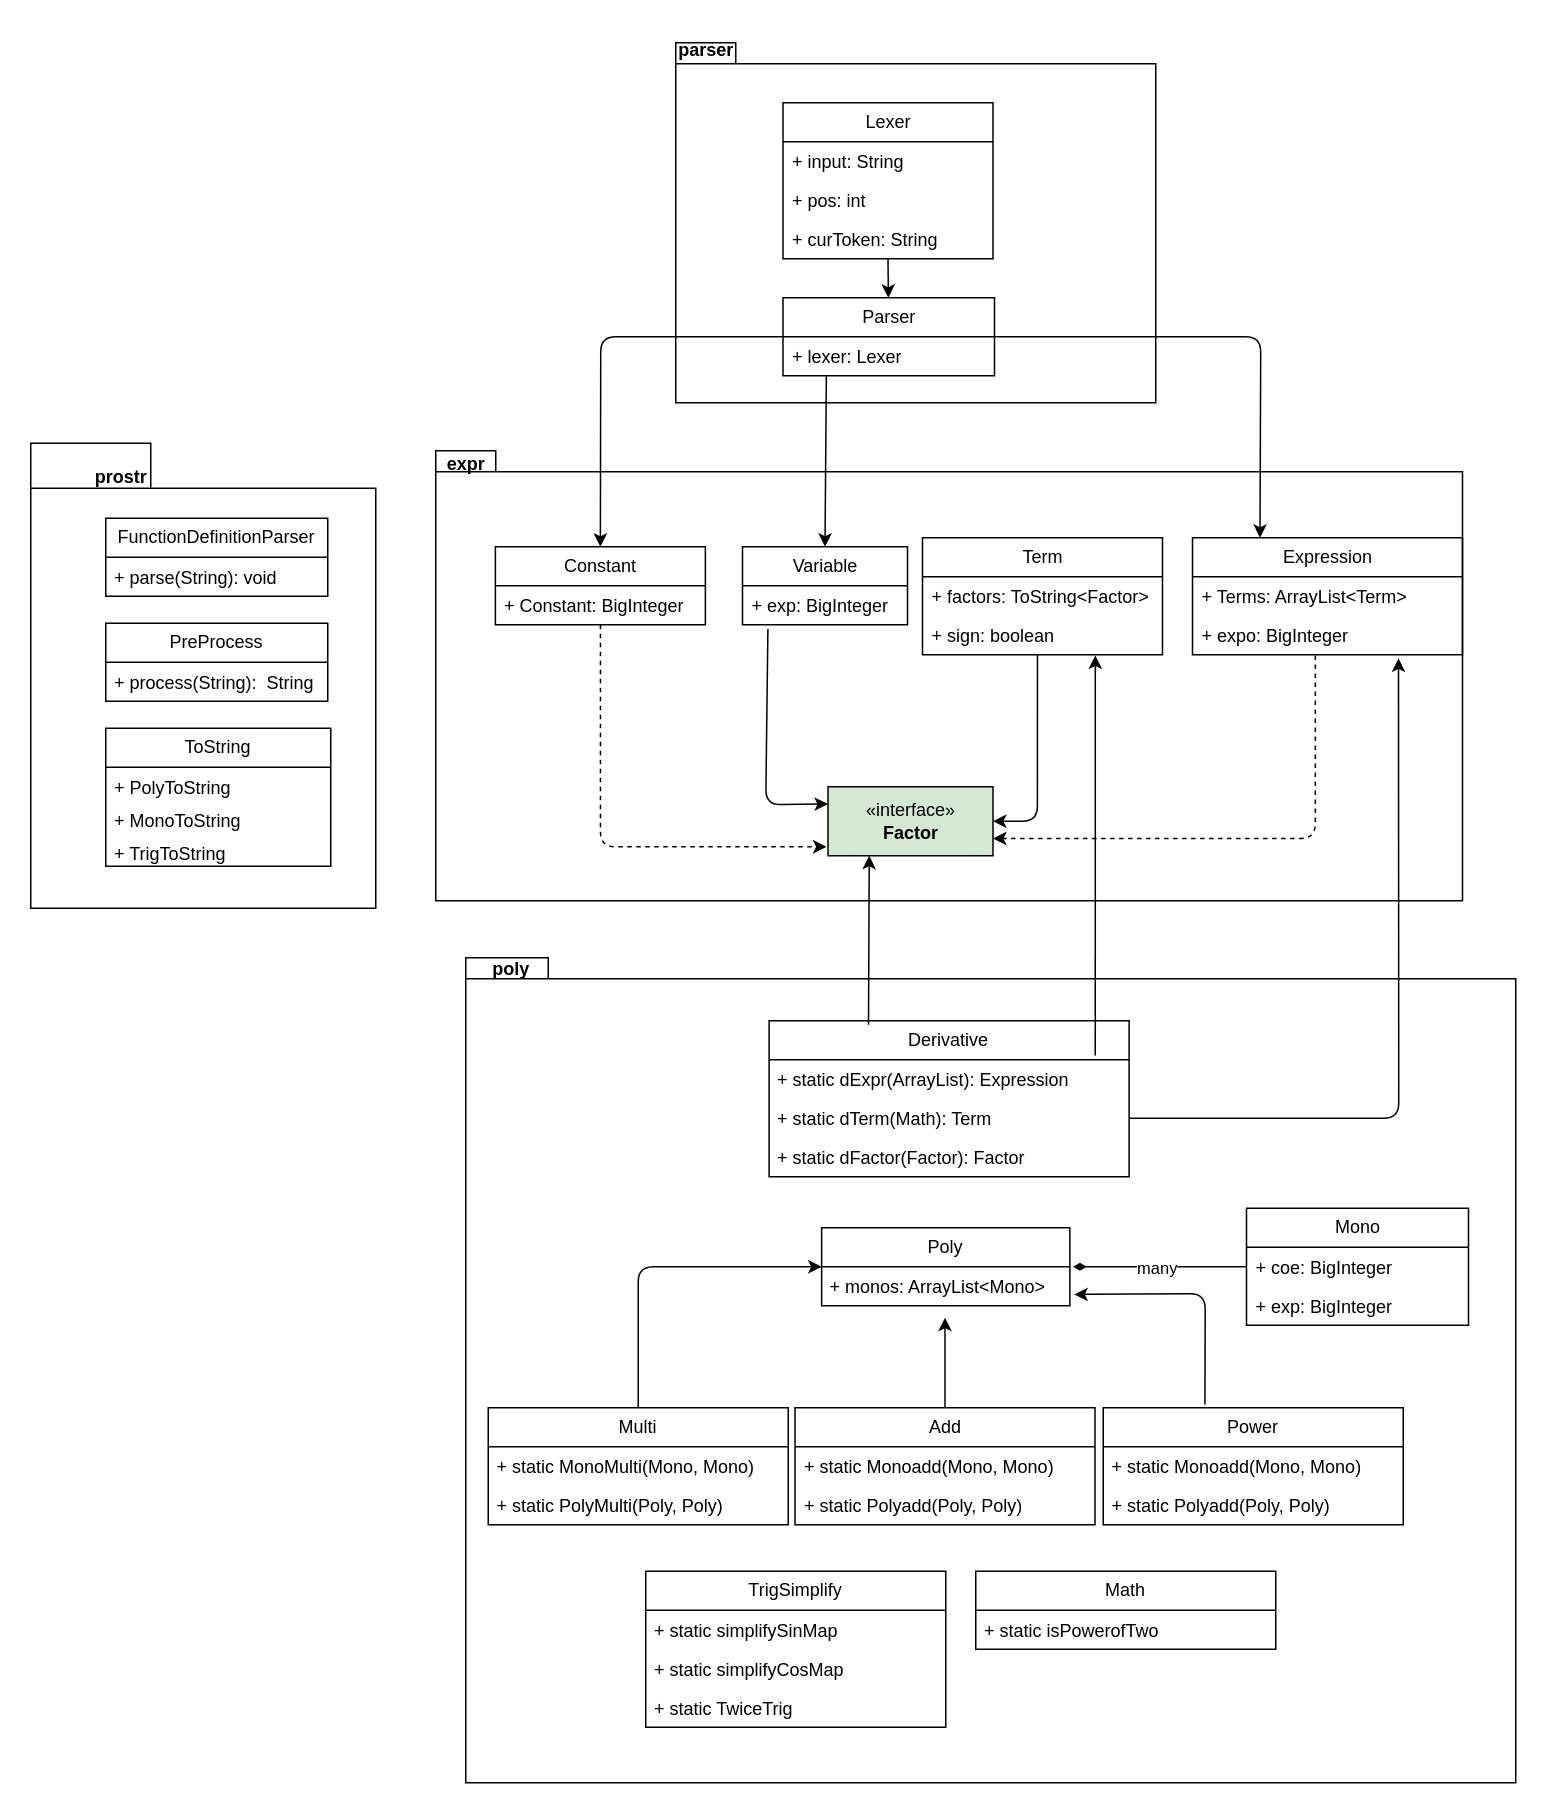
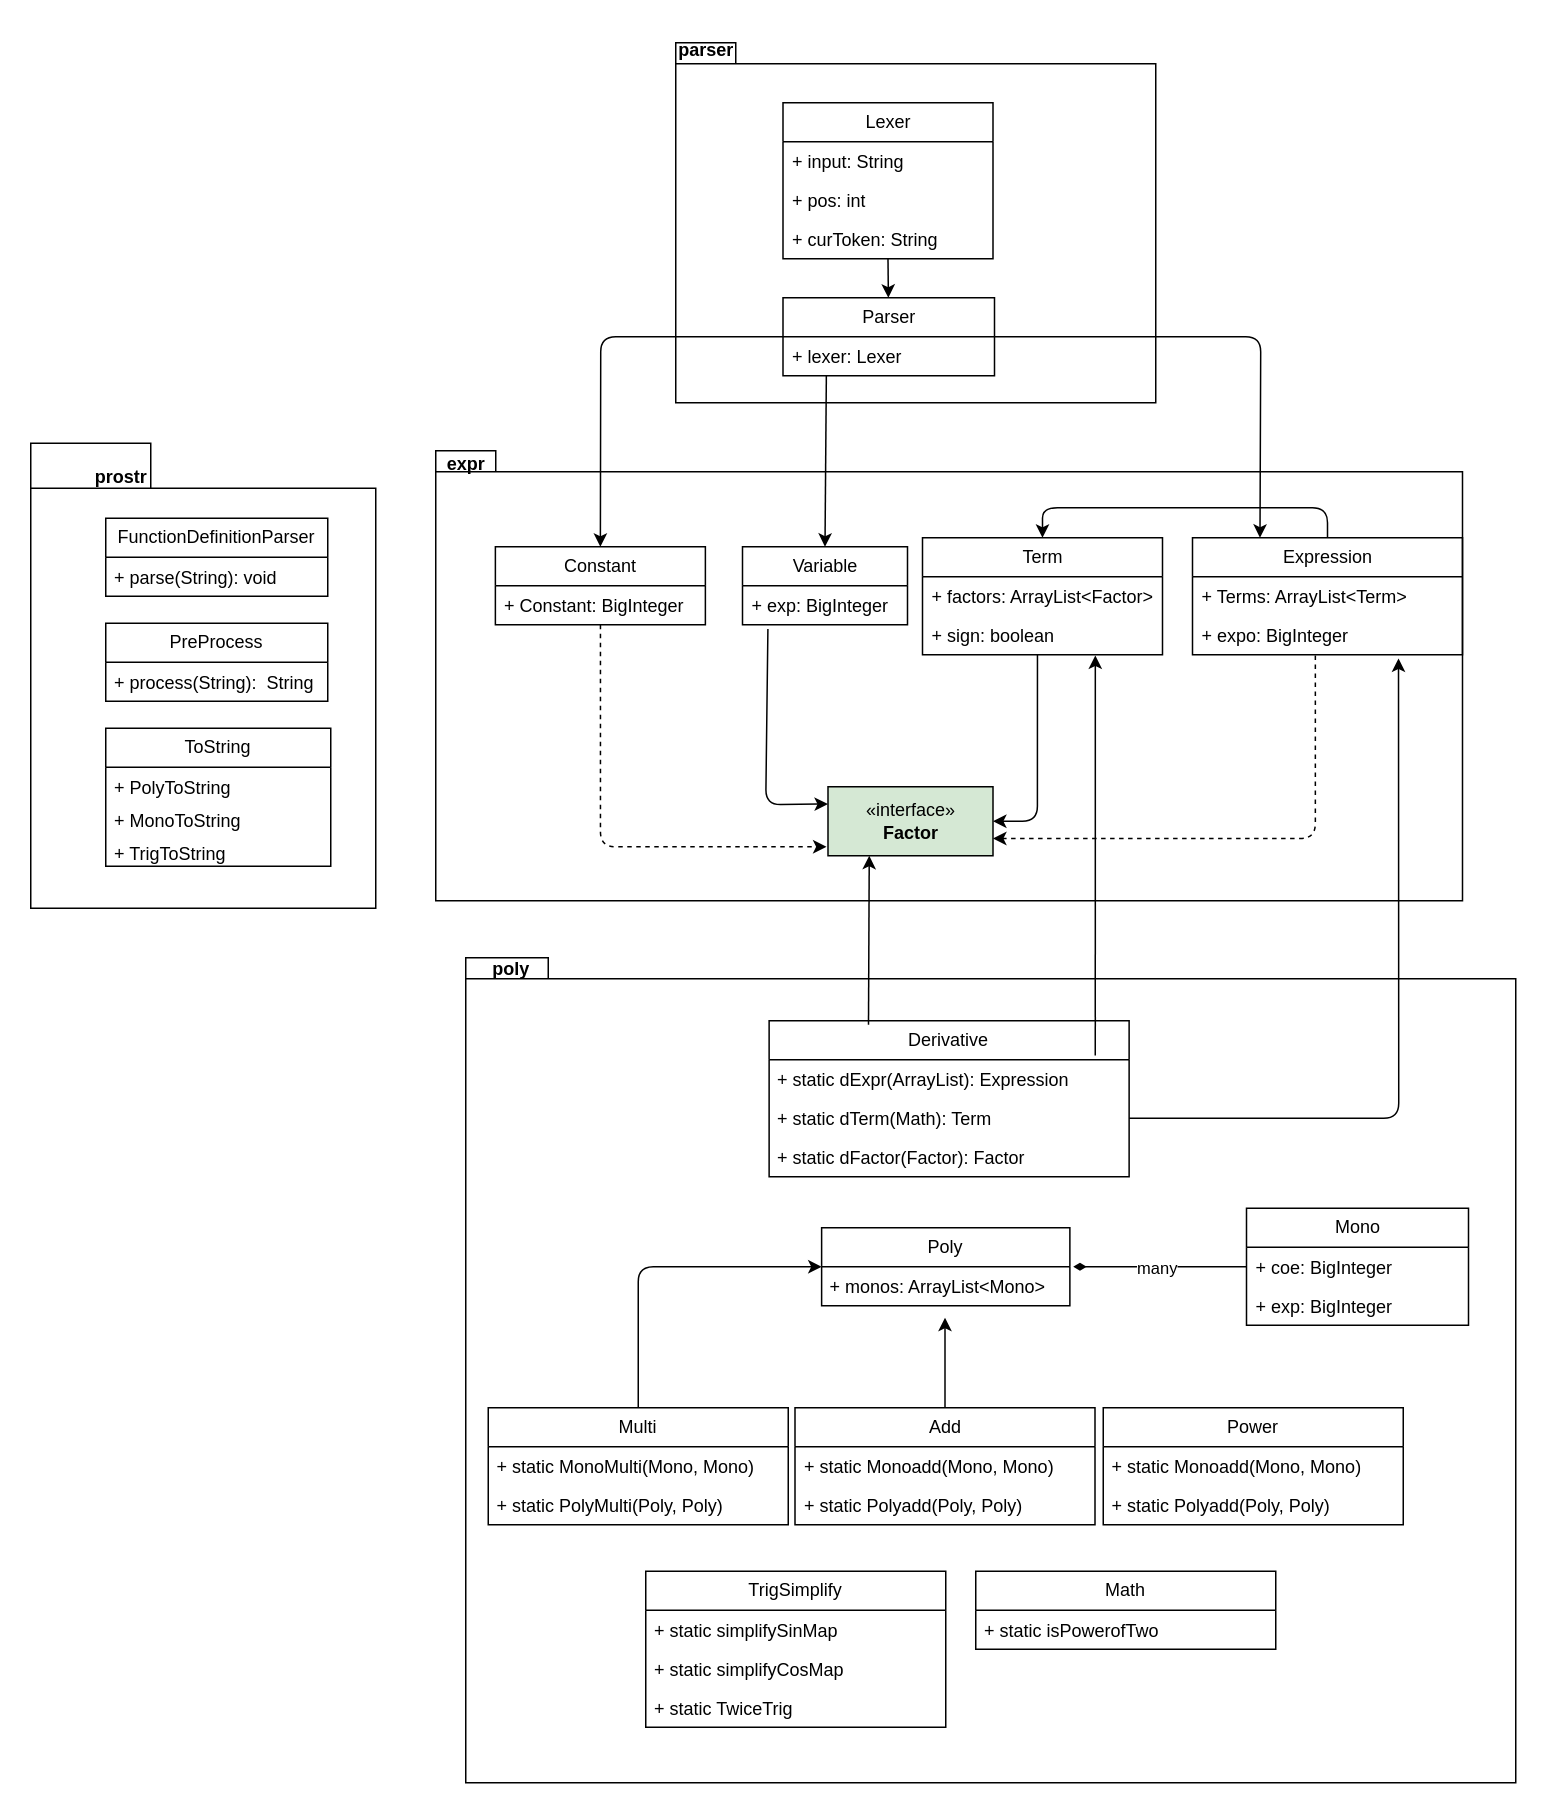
none -> (1190, 508)
(1045, 609) -> (1045, 609)
(1197, 1295) -> none
